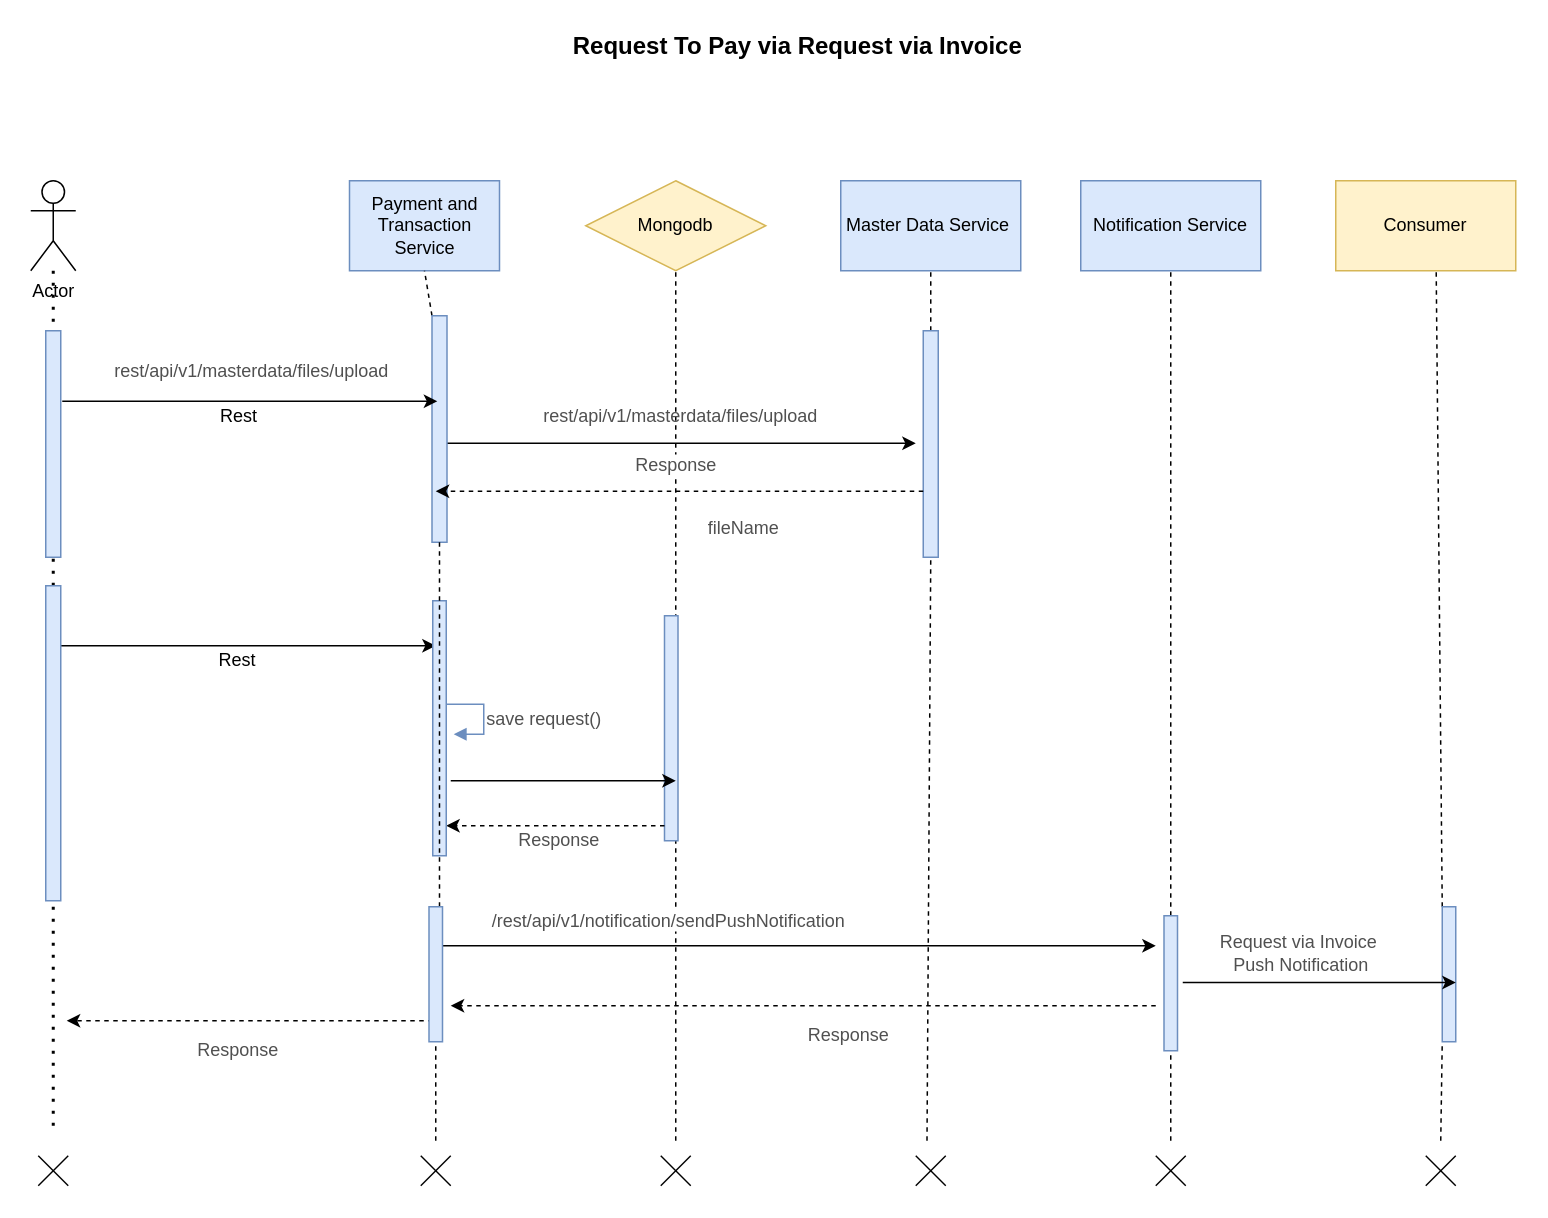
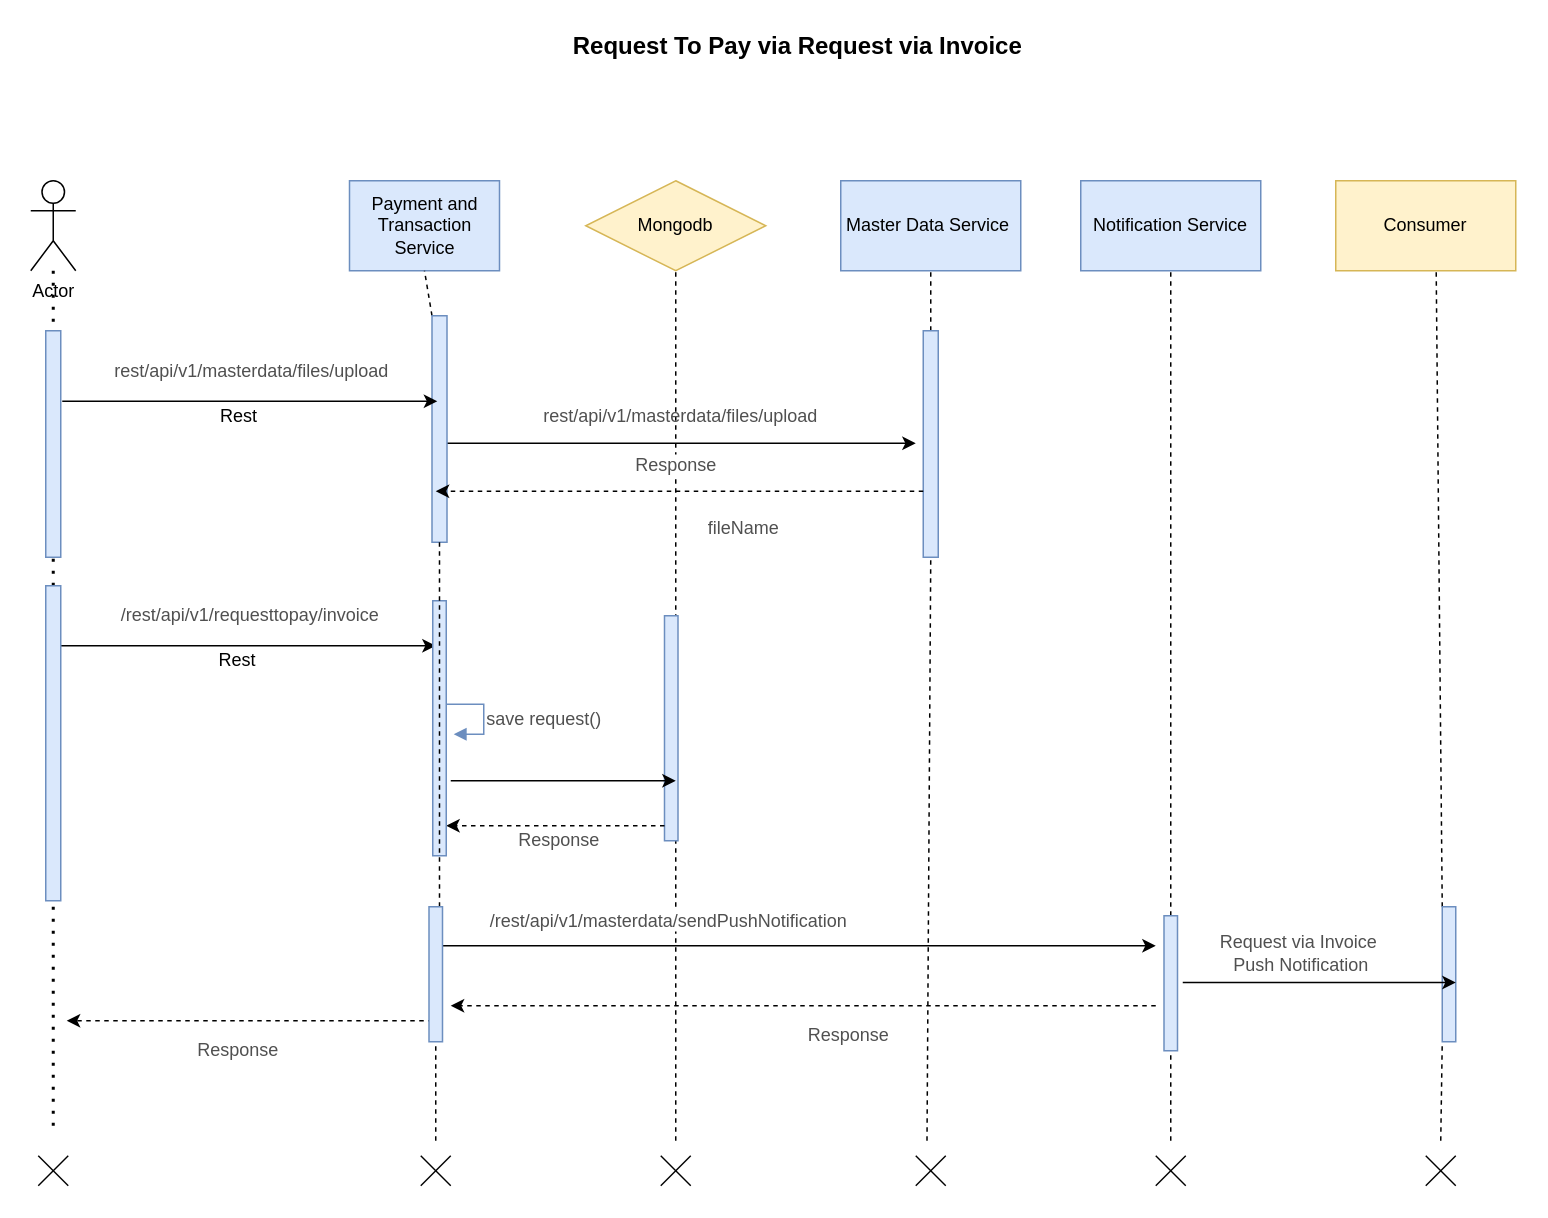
none -> (250, 616)
(669, 922) -> (669, 922)
